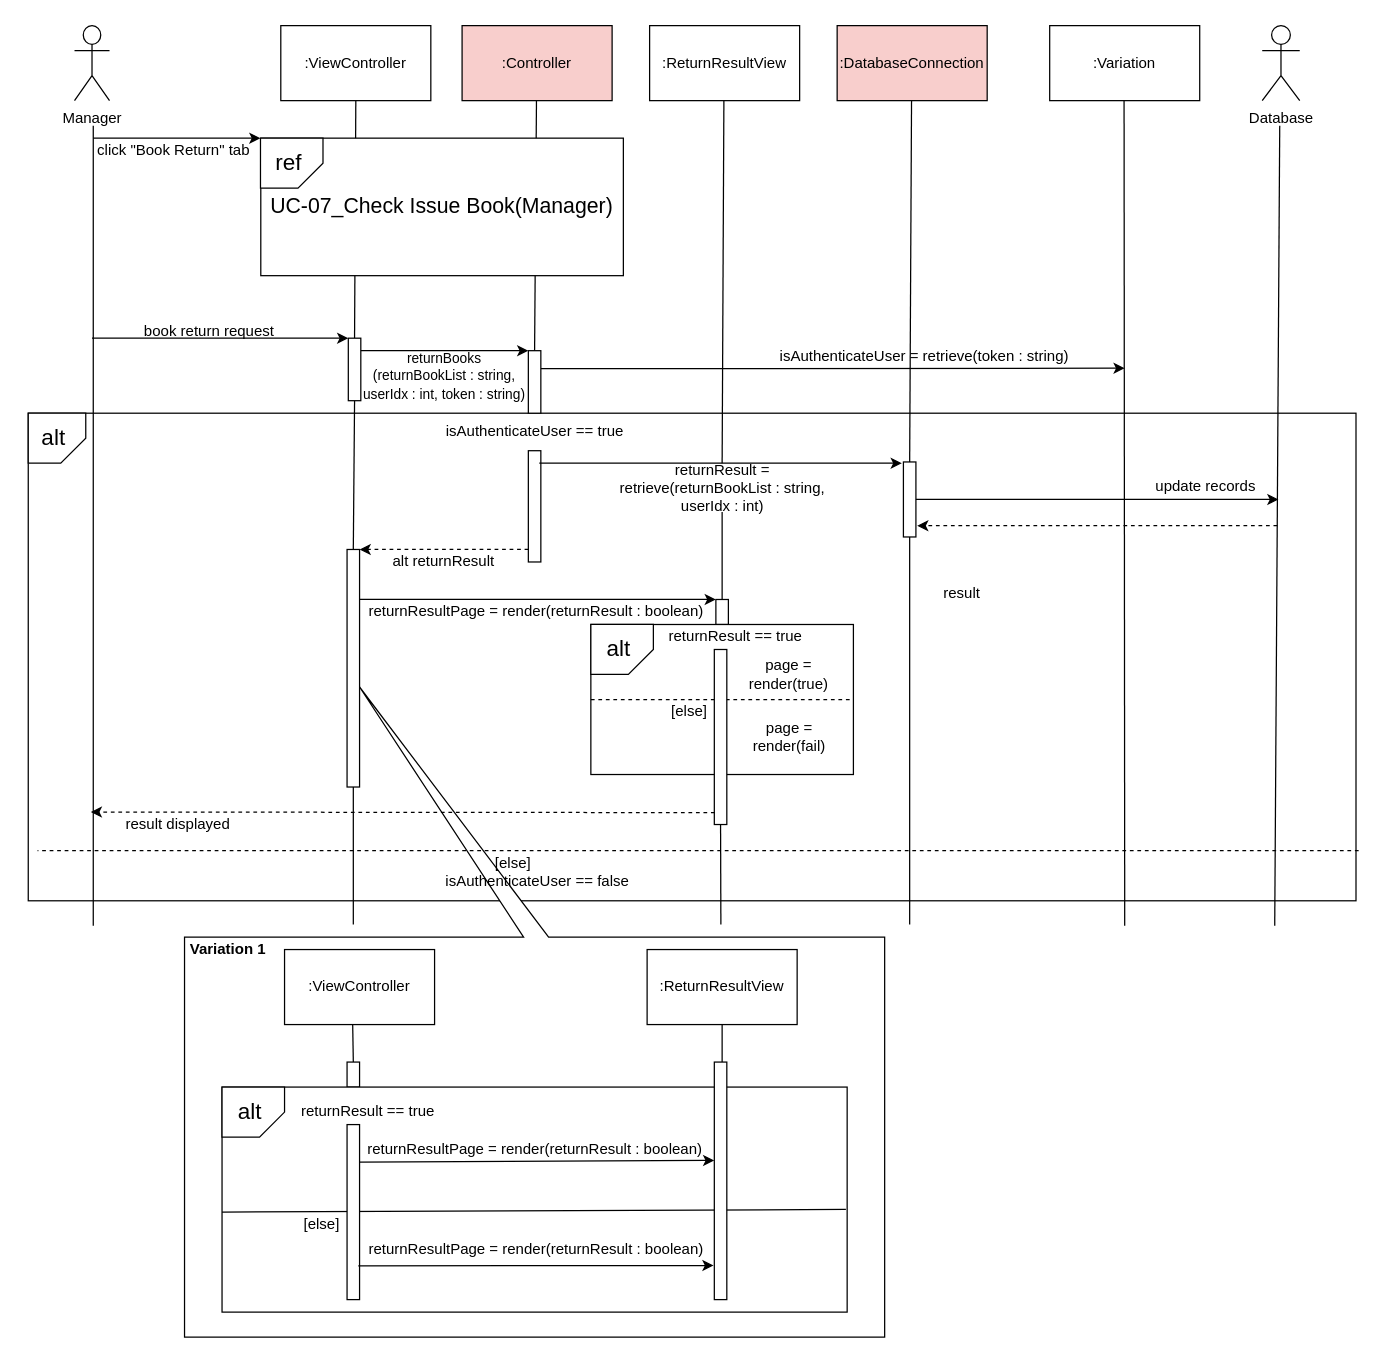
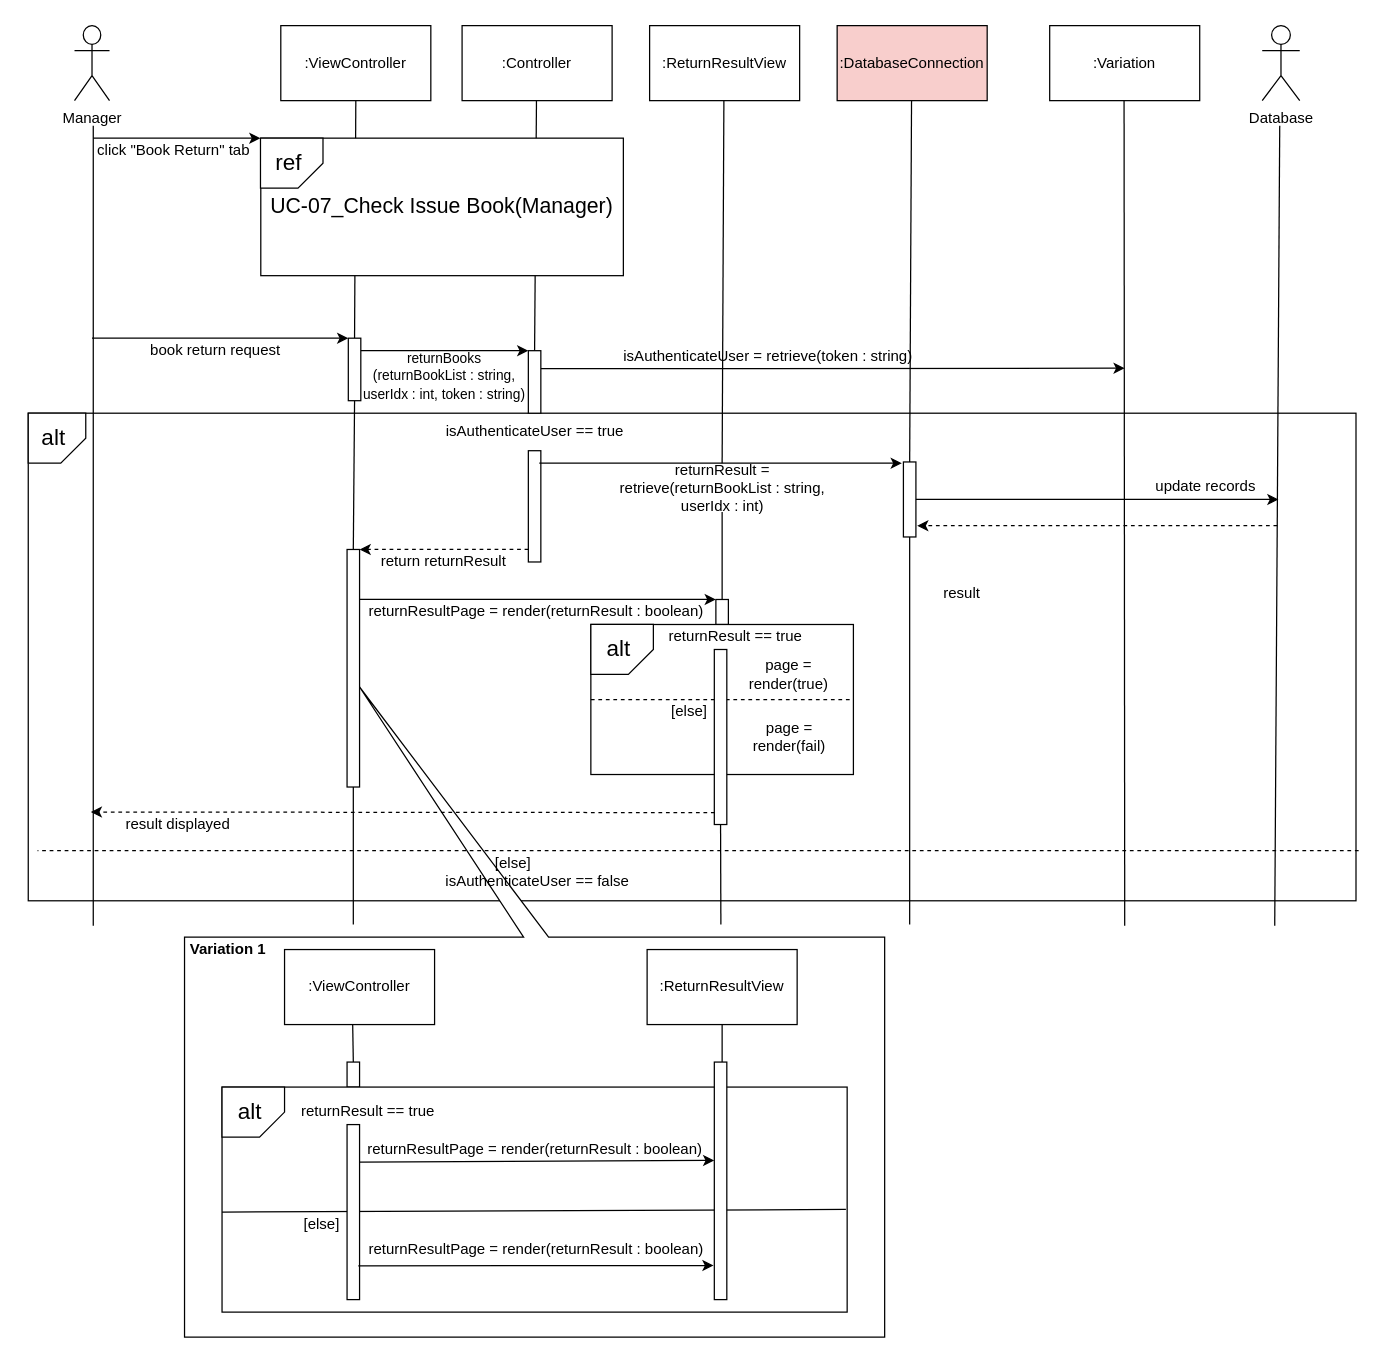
(537, 63) -> (537, 63)
(209, 332) -> (216, 351)
(924, 357) -> (768, 357)
(444, 562) -> (444, 562)
